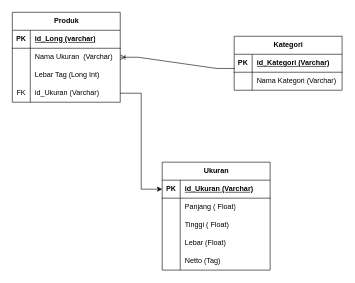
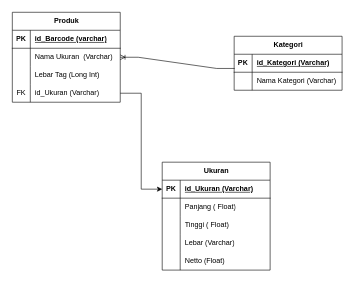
(68, 39) -> (74, 39)
(209, 243) -> (214, 243)
(206, 261) -> (209, 261)
